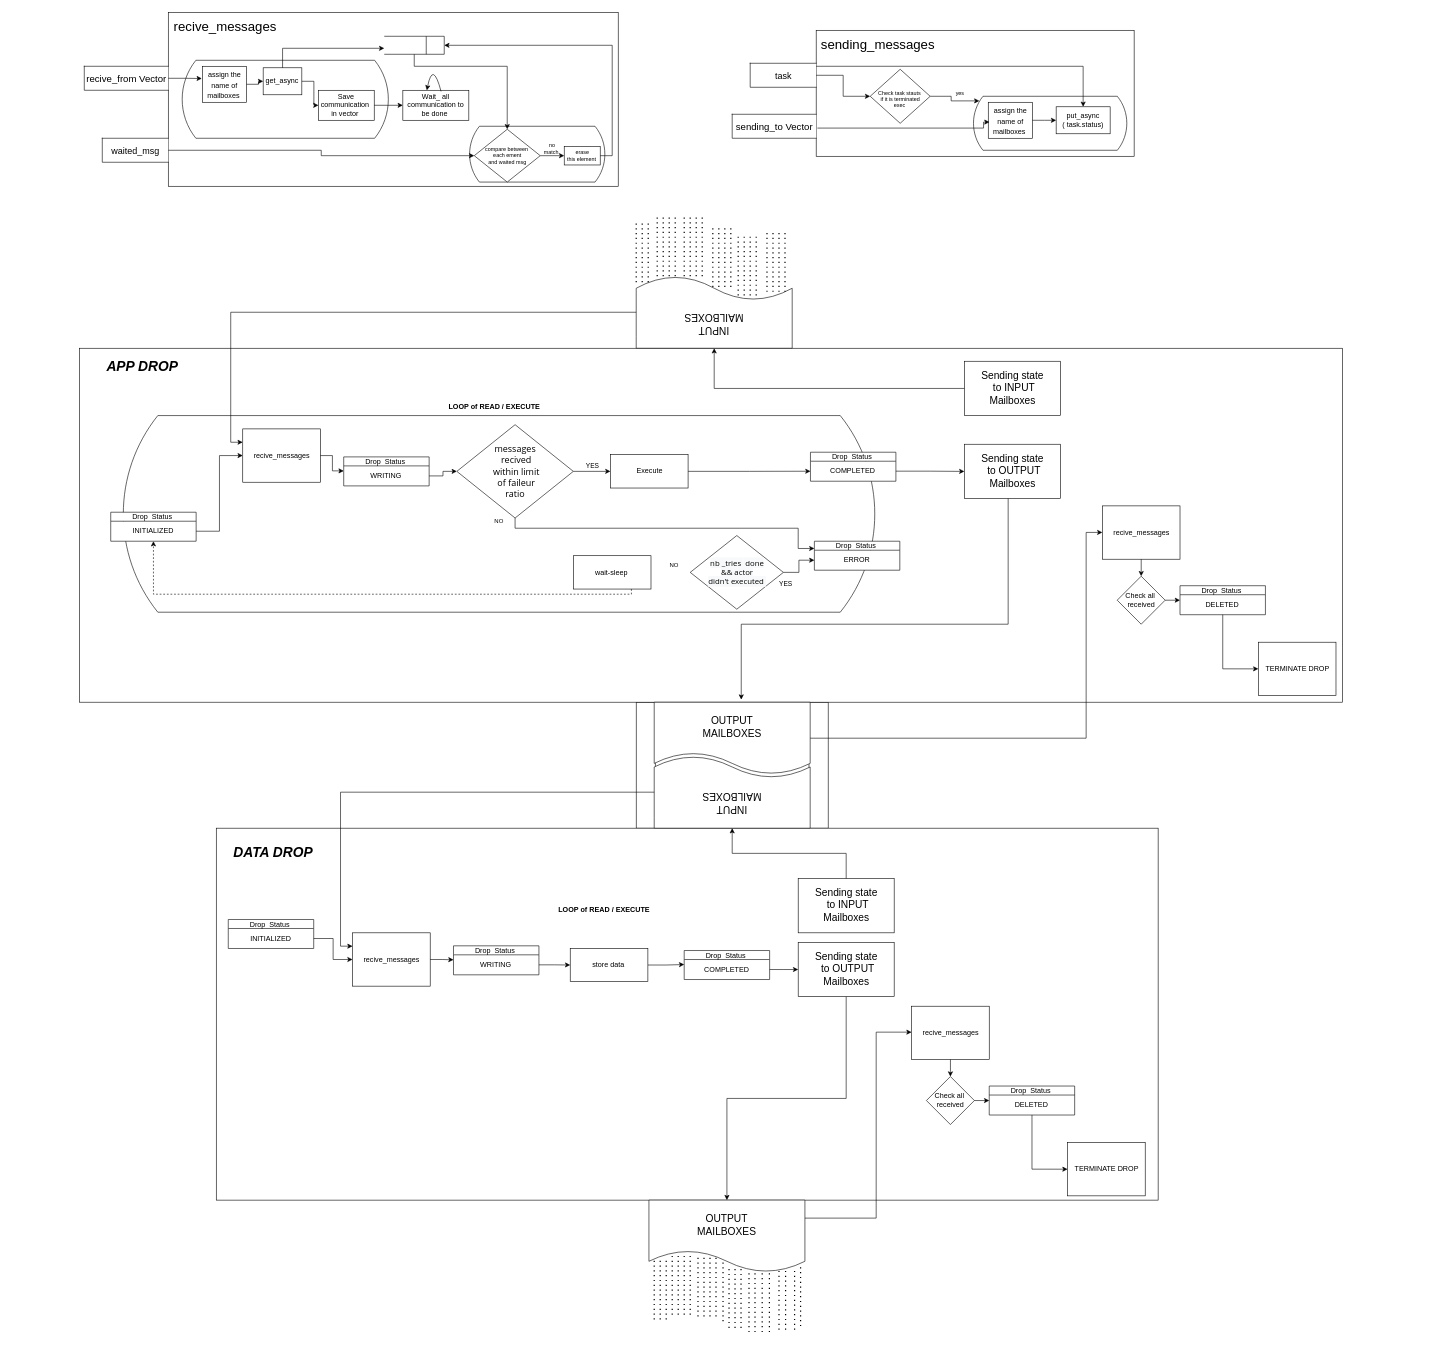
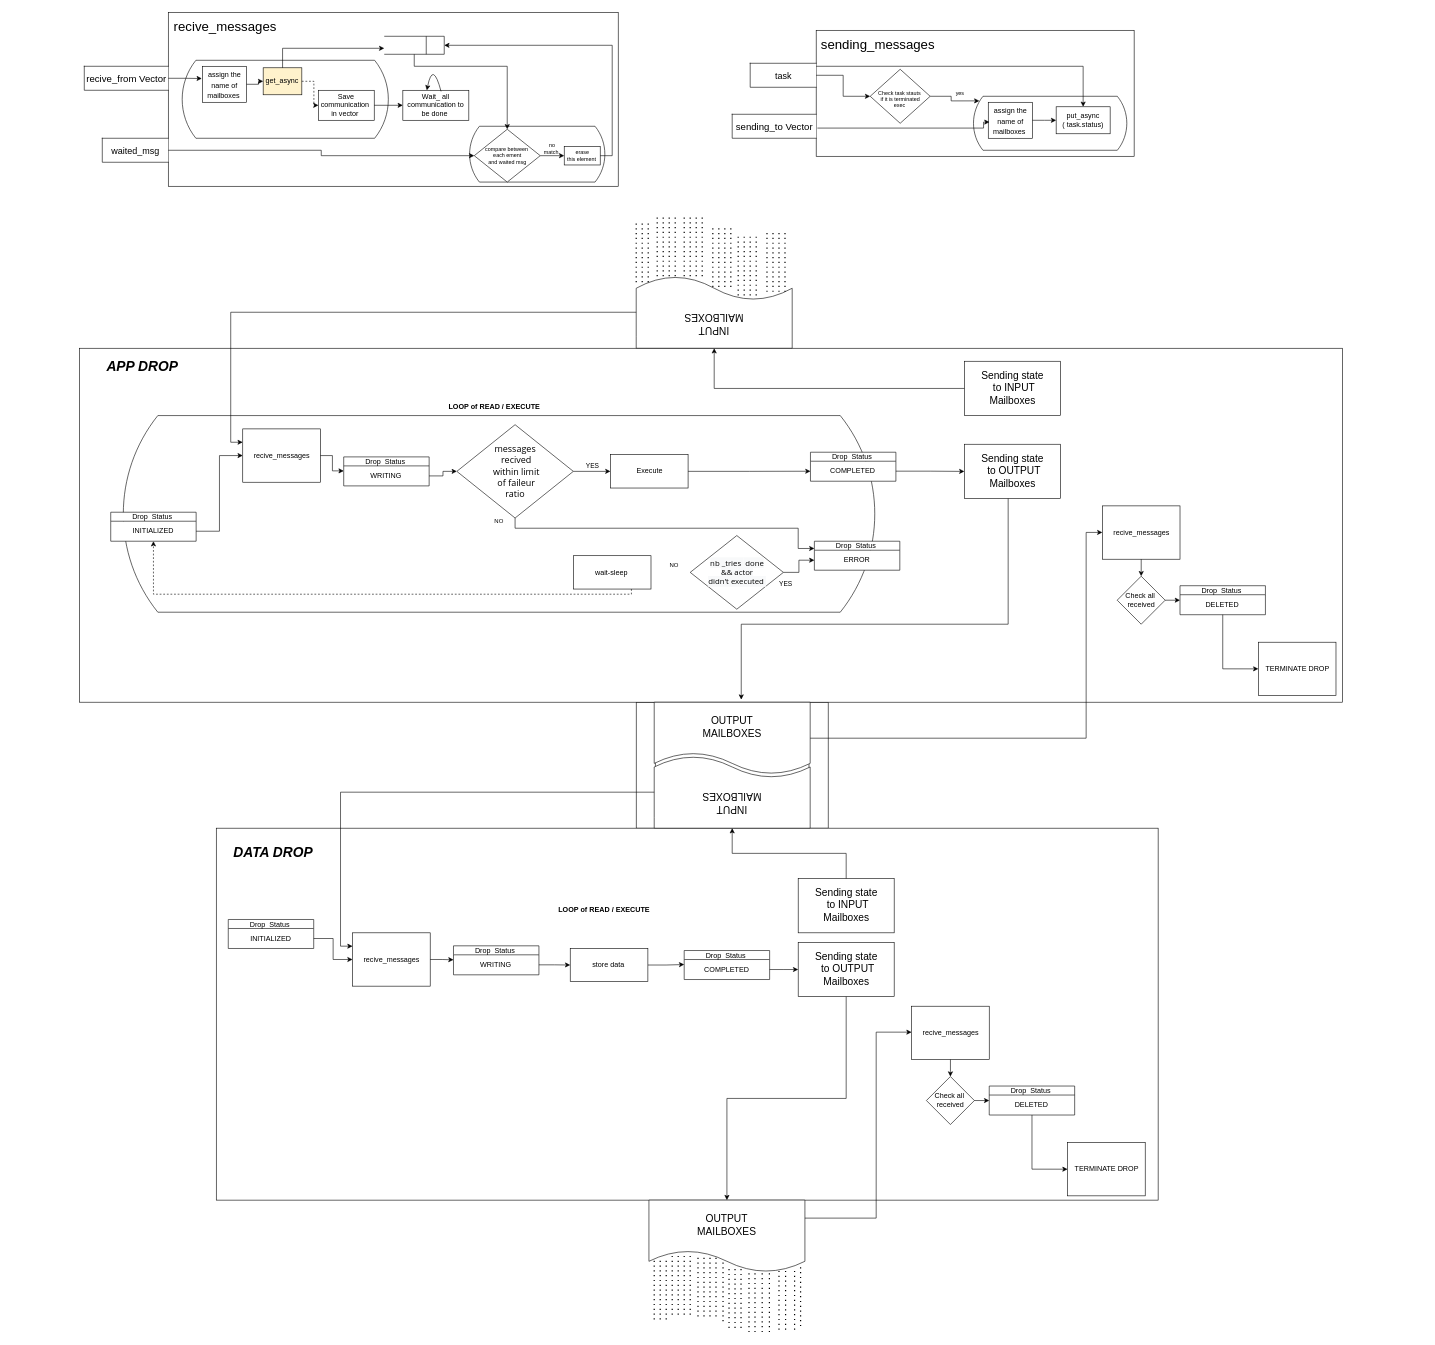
(283, 81) -> (283, 81)
(314, 87) -> (314, 87)
